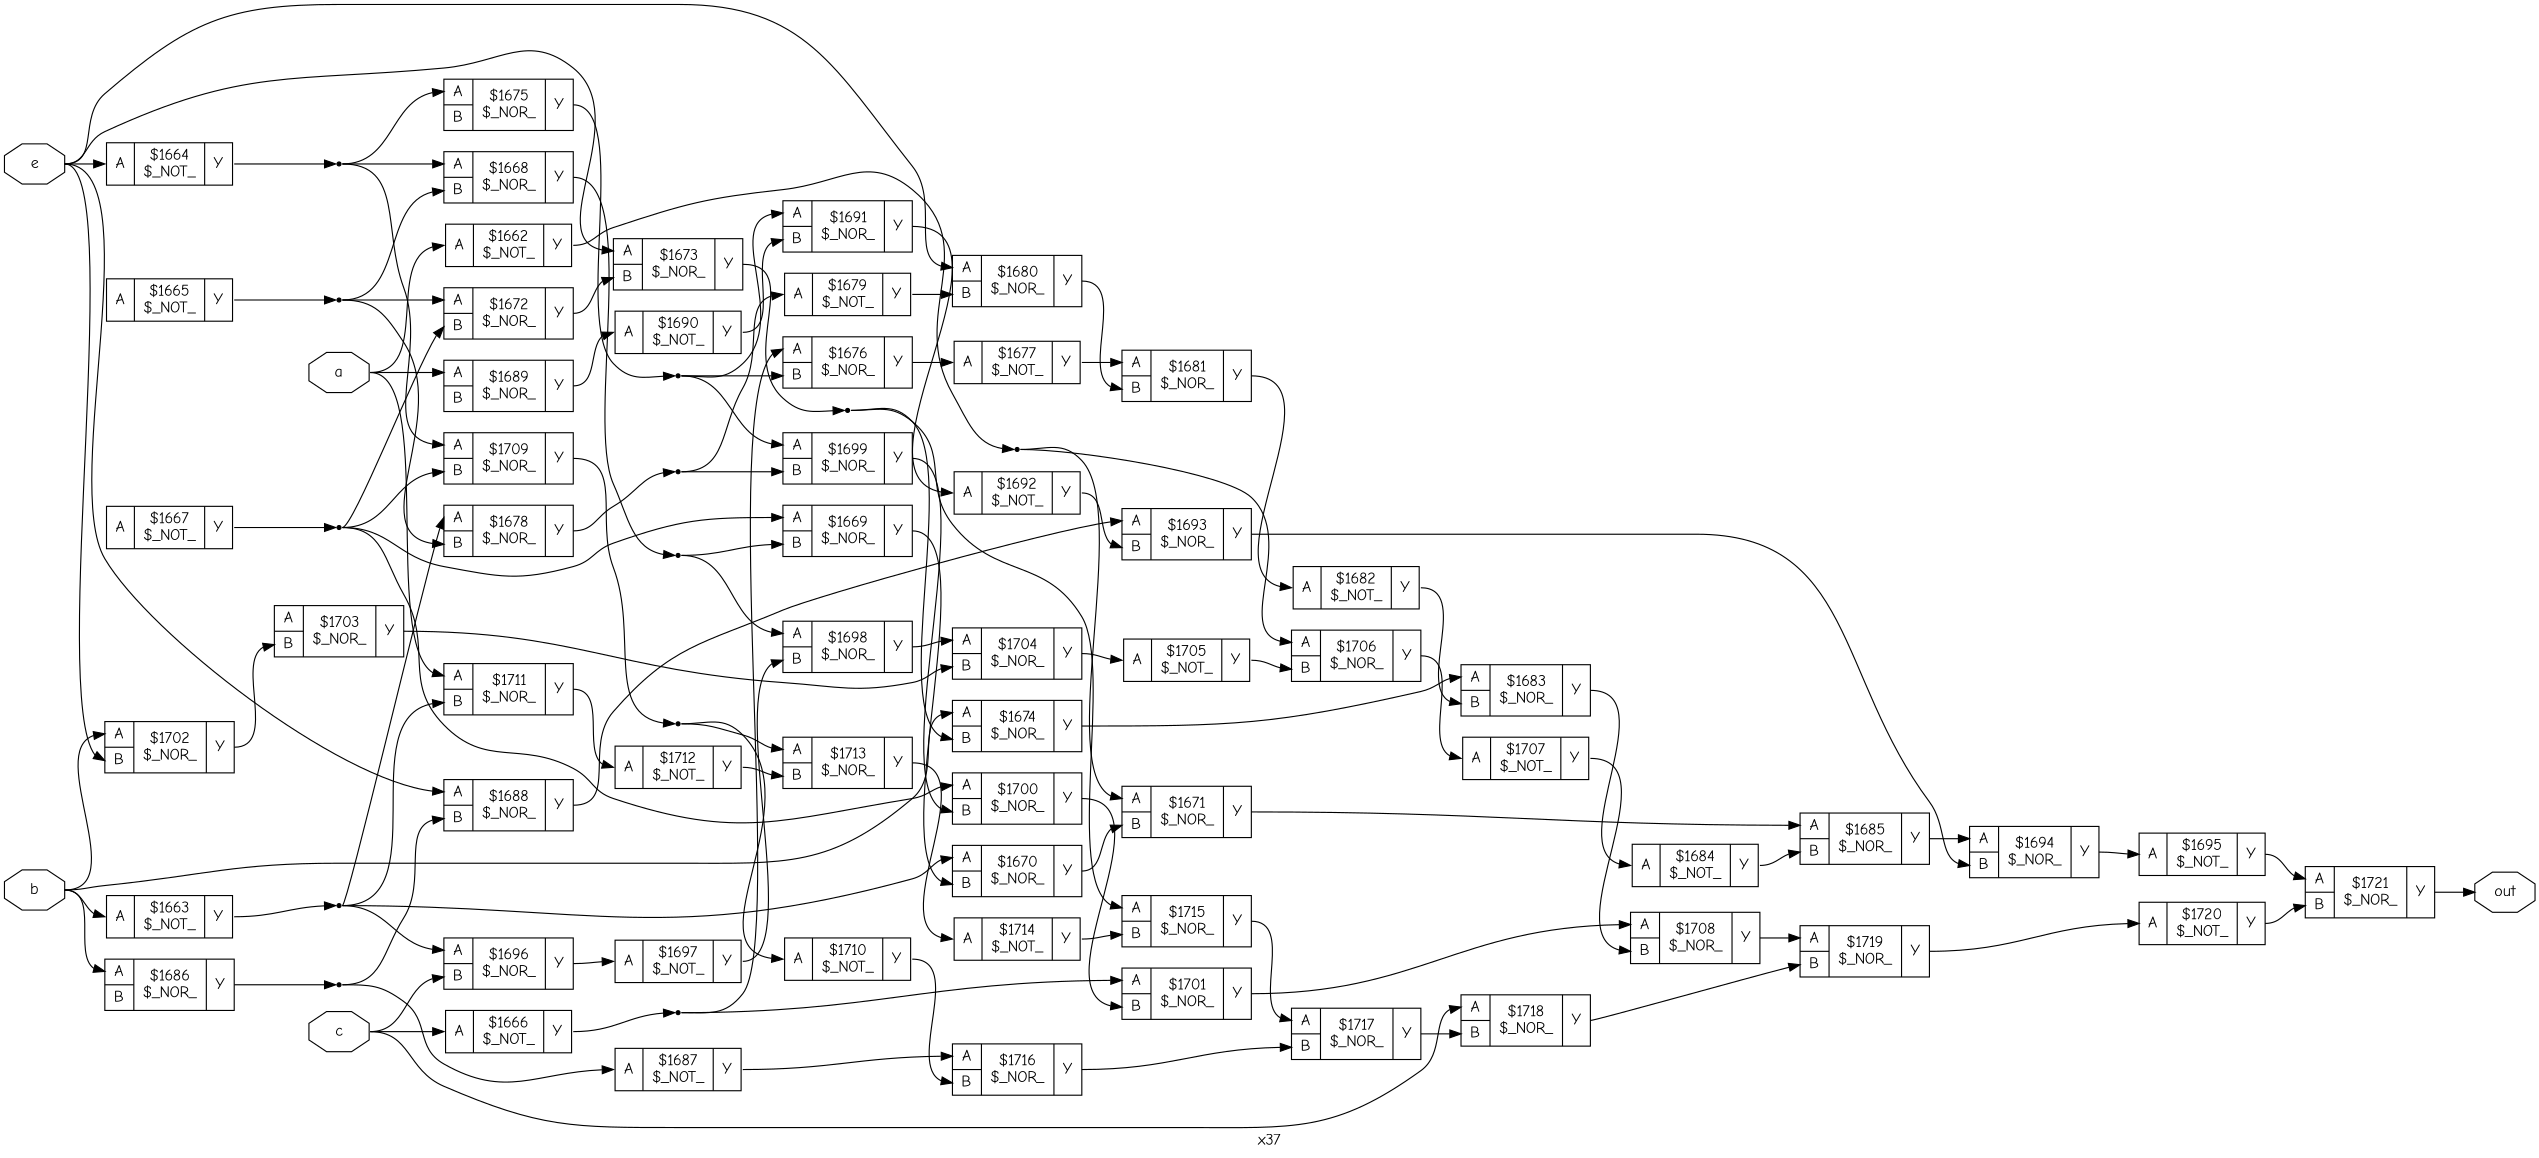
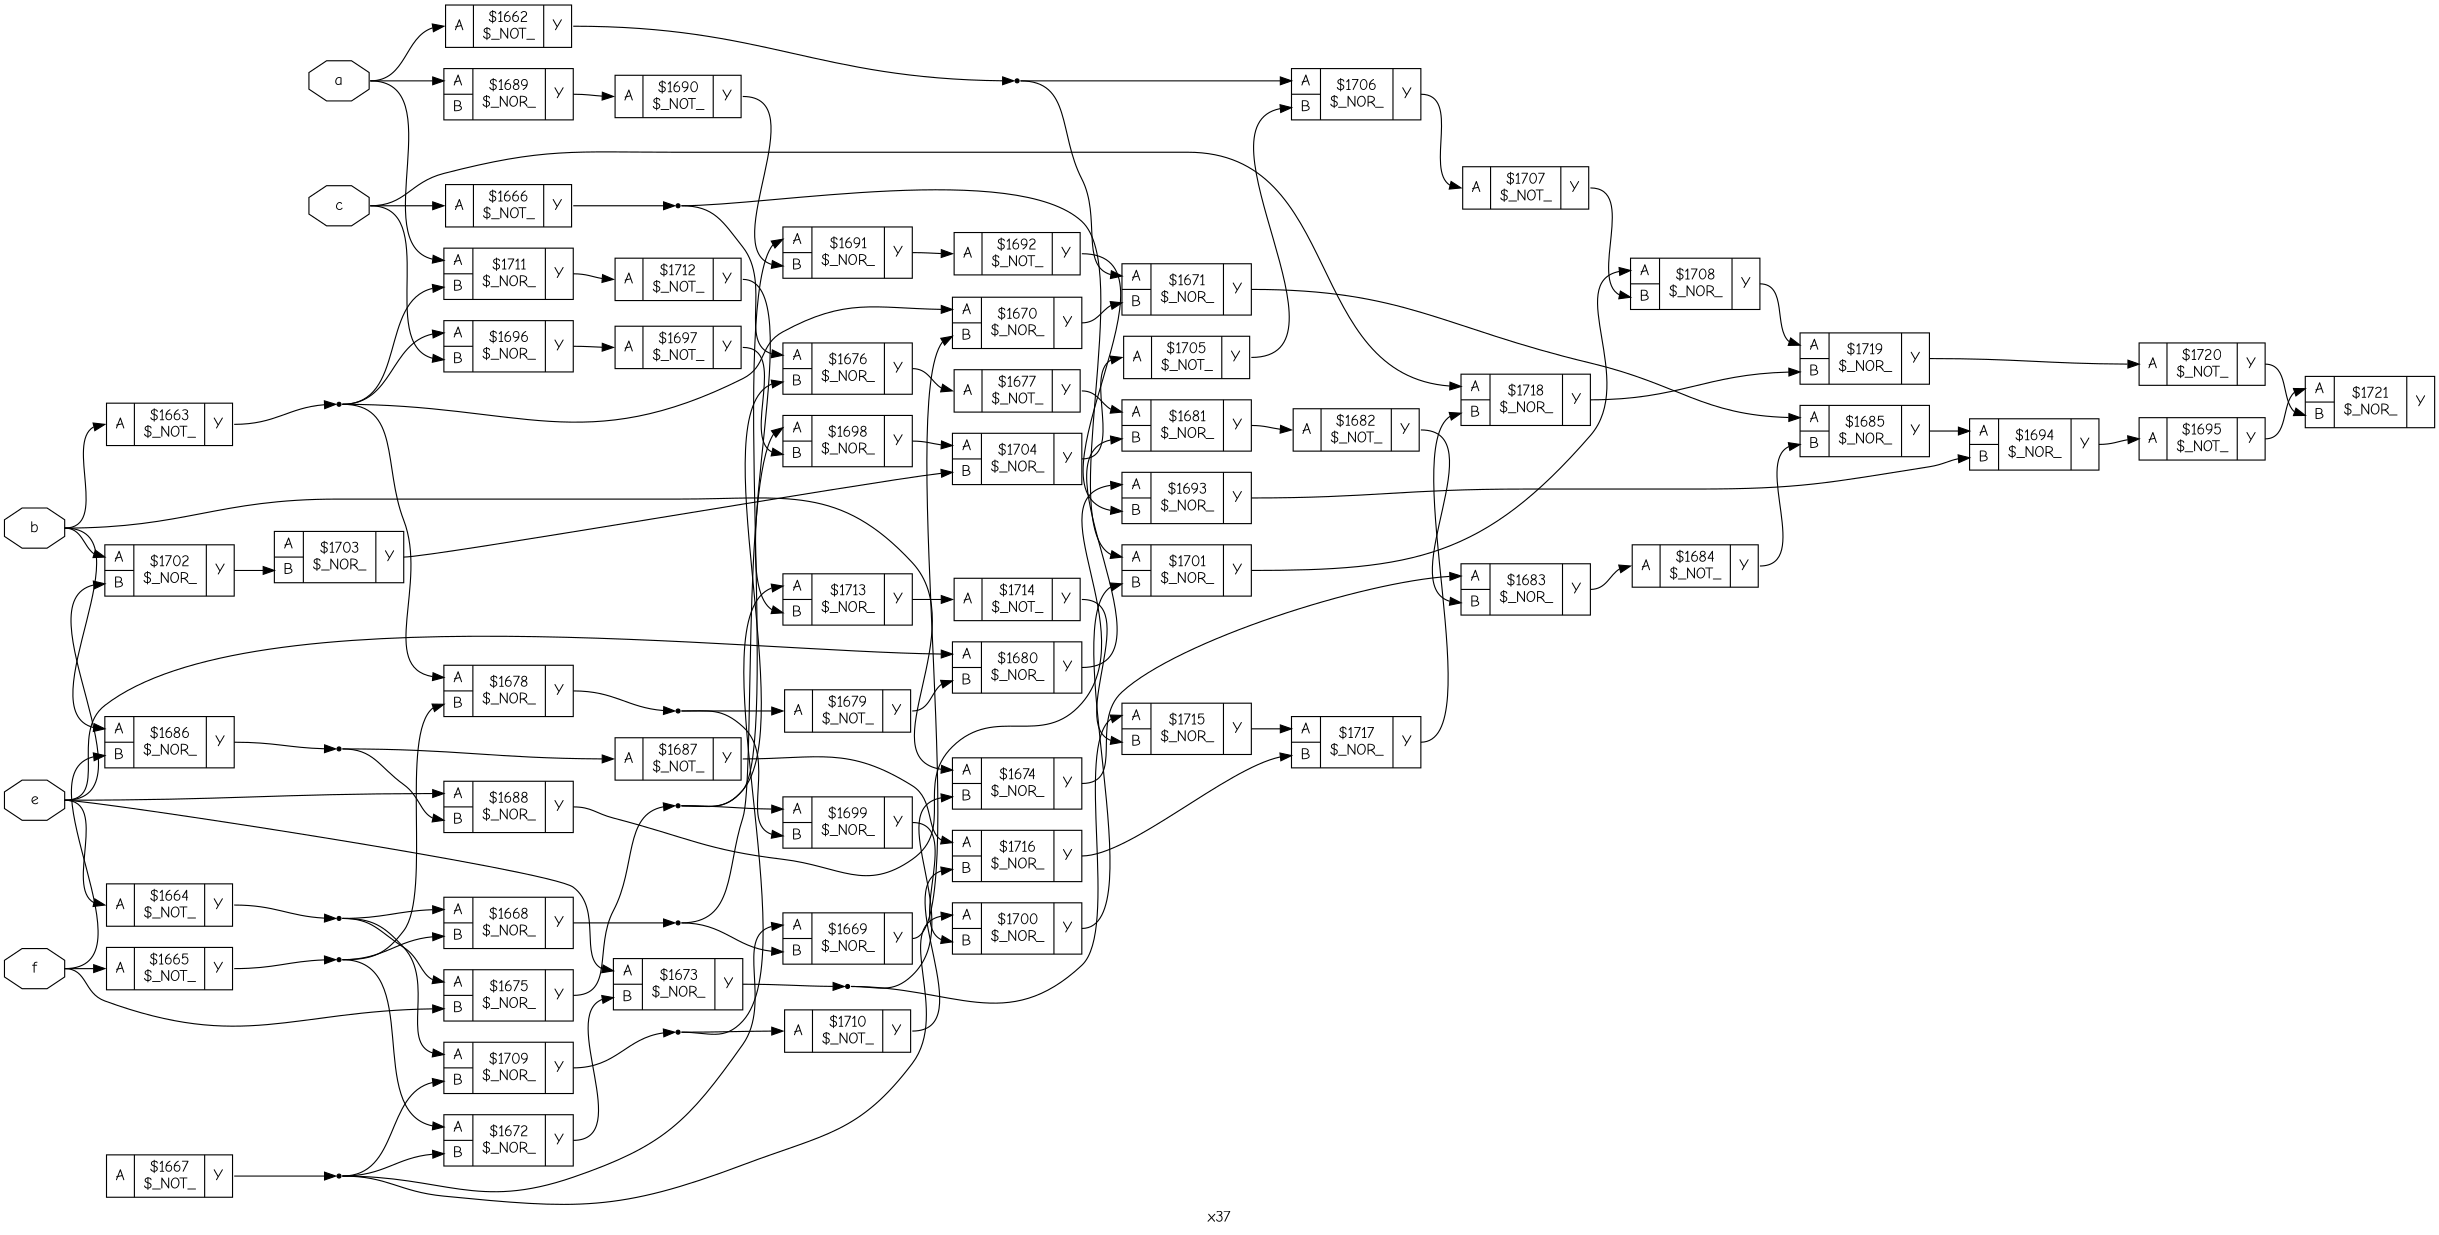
(2505, 892) -> none
none -> (35, 969)
